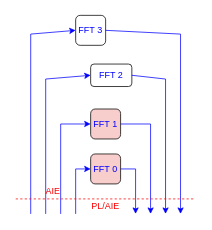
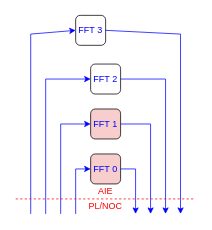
(111, 75) -> (105, 79)
(53, 192) -> (105, 192)
(105, 207) -> (105, 207)
